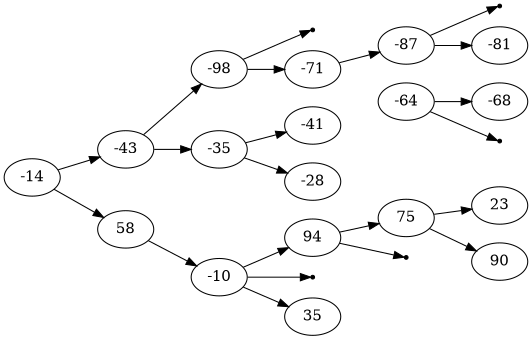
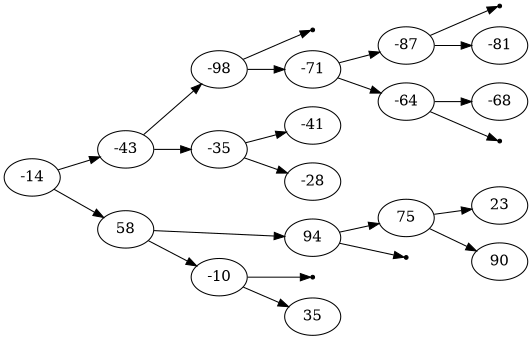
none -> (354, 84)
(261, 259) -> (214, 233)
